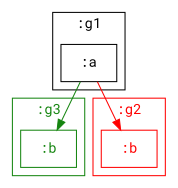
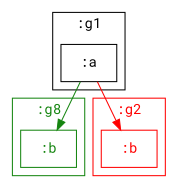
(49, 110) -> (49, 110)
